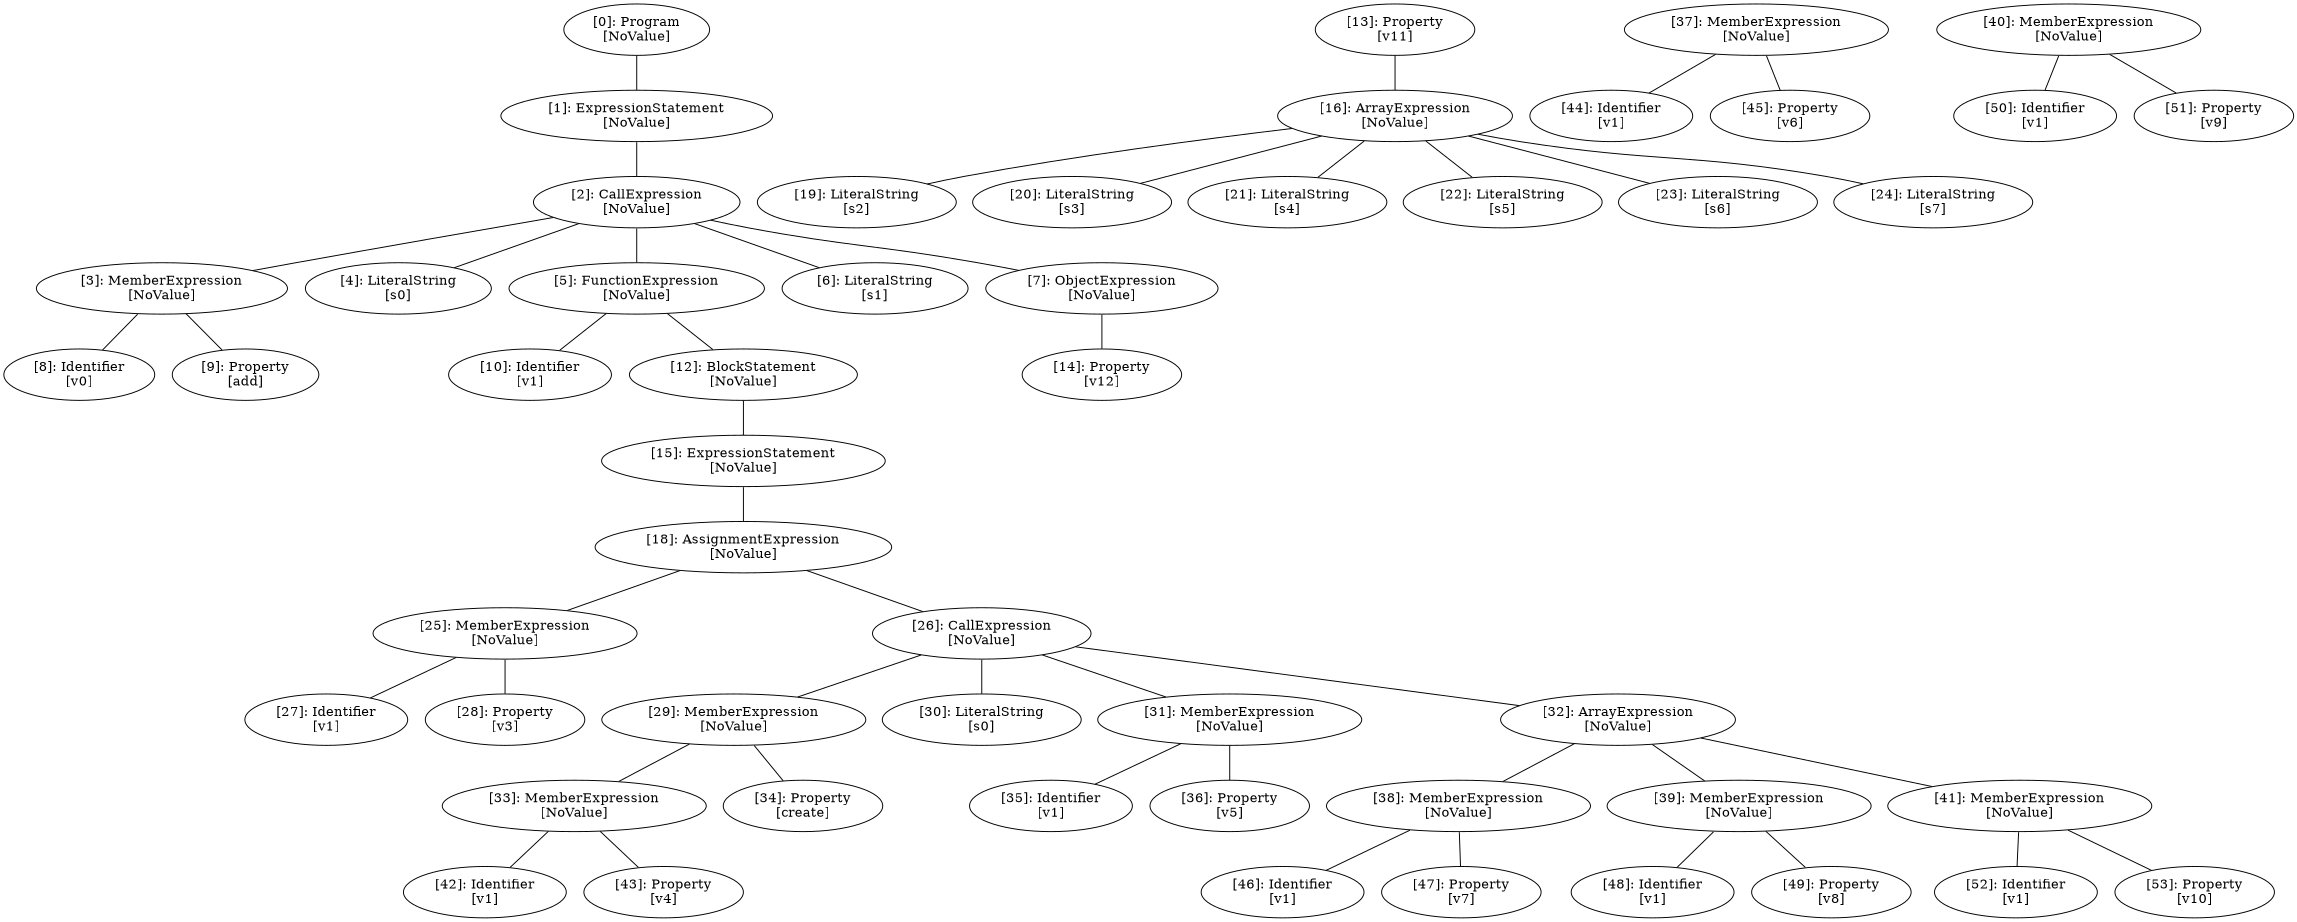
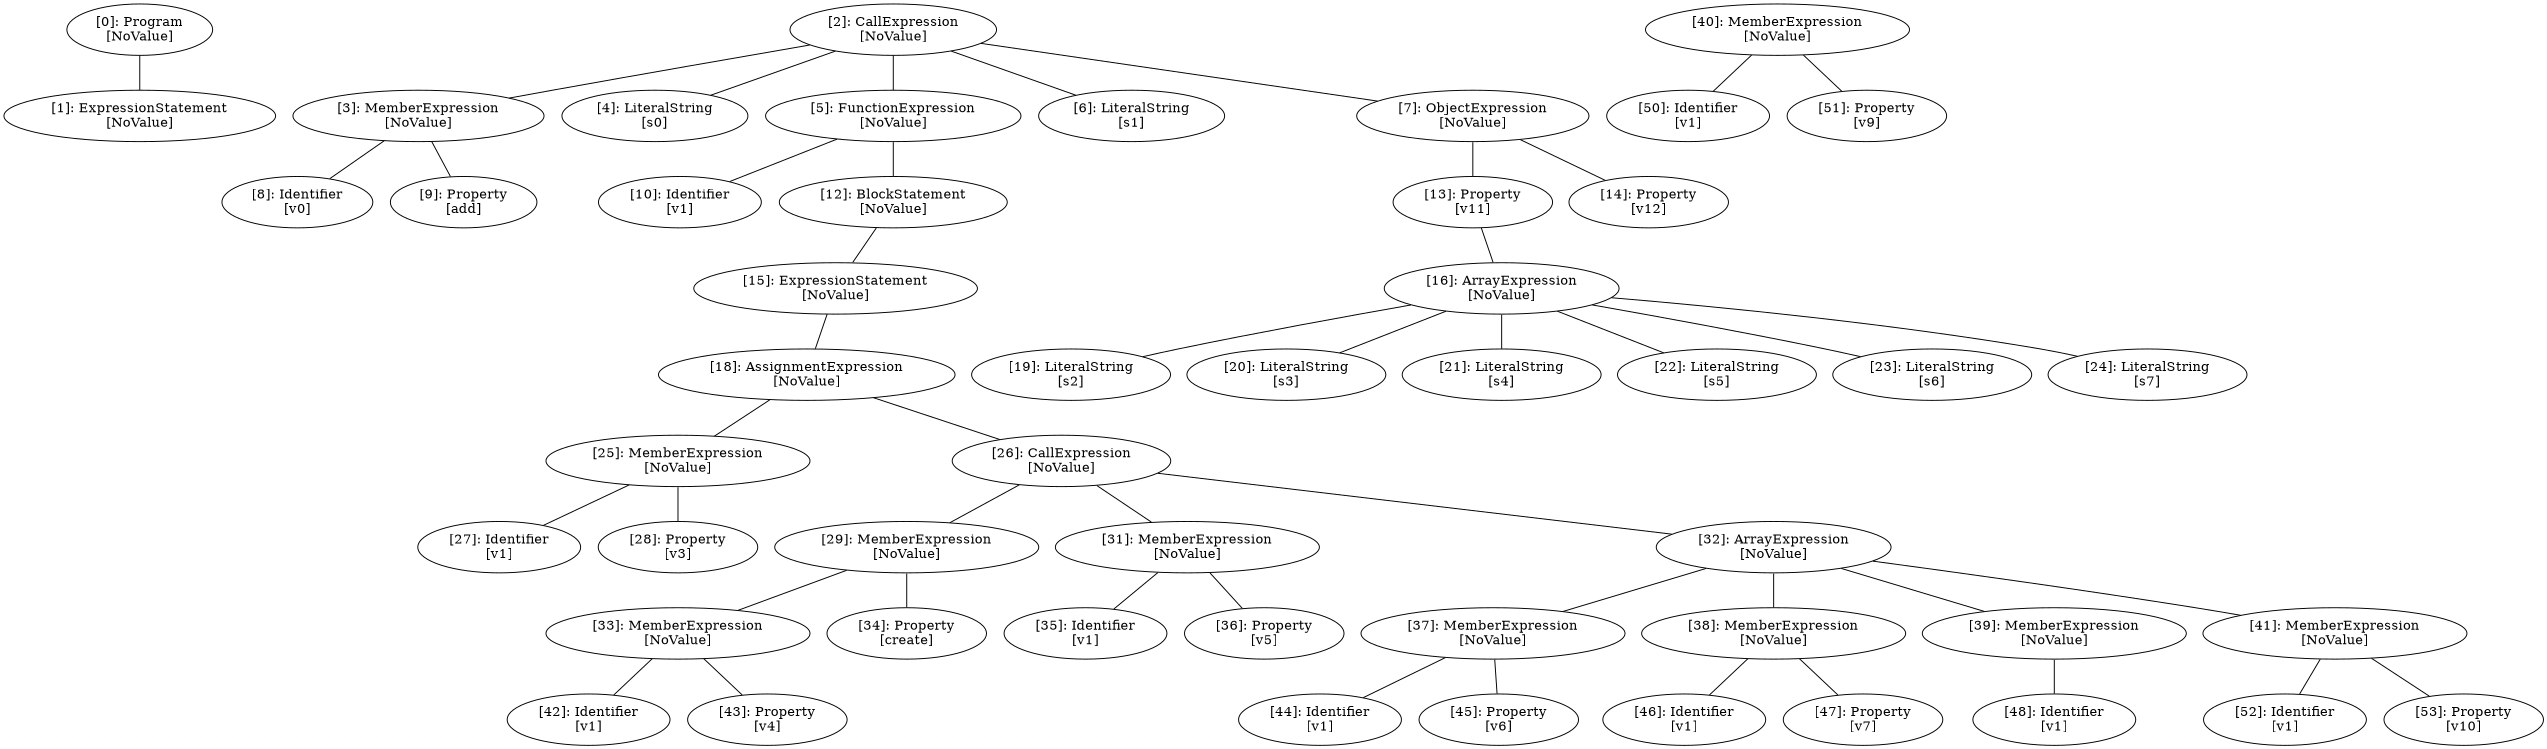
(637, 159) -> none
none -> (1473, 159)
none -> (1635, 590)
(982, 720) -> none
(1831, 892) -> none
